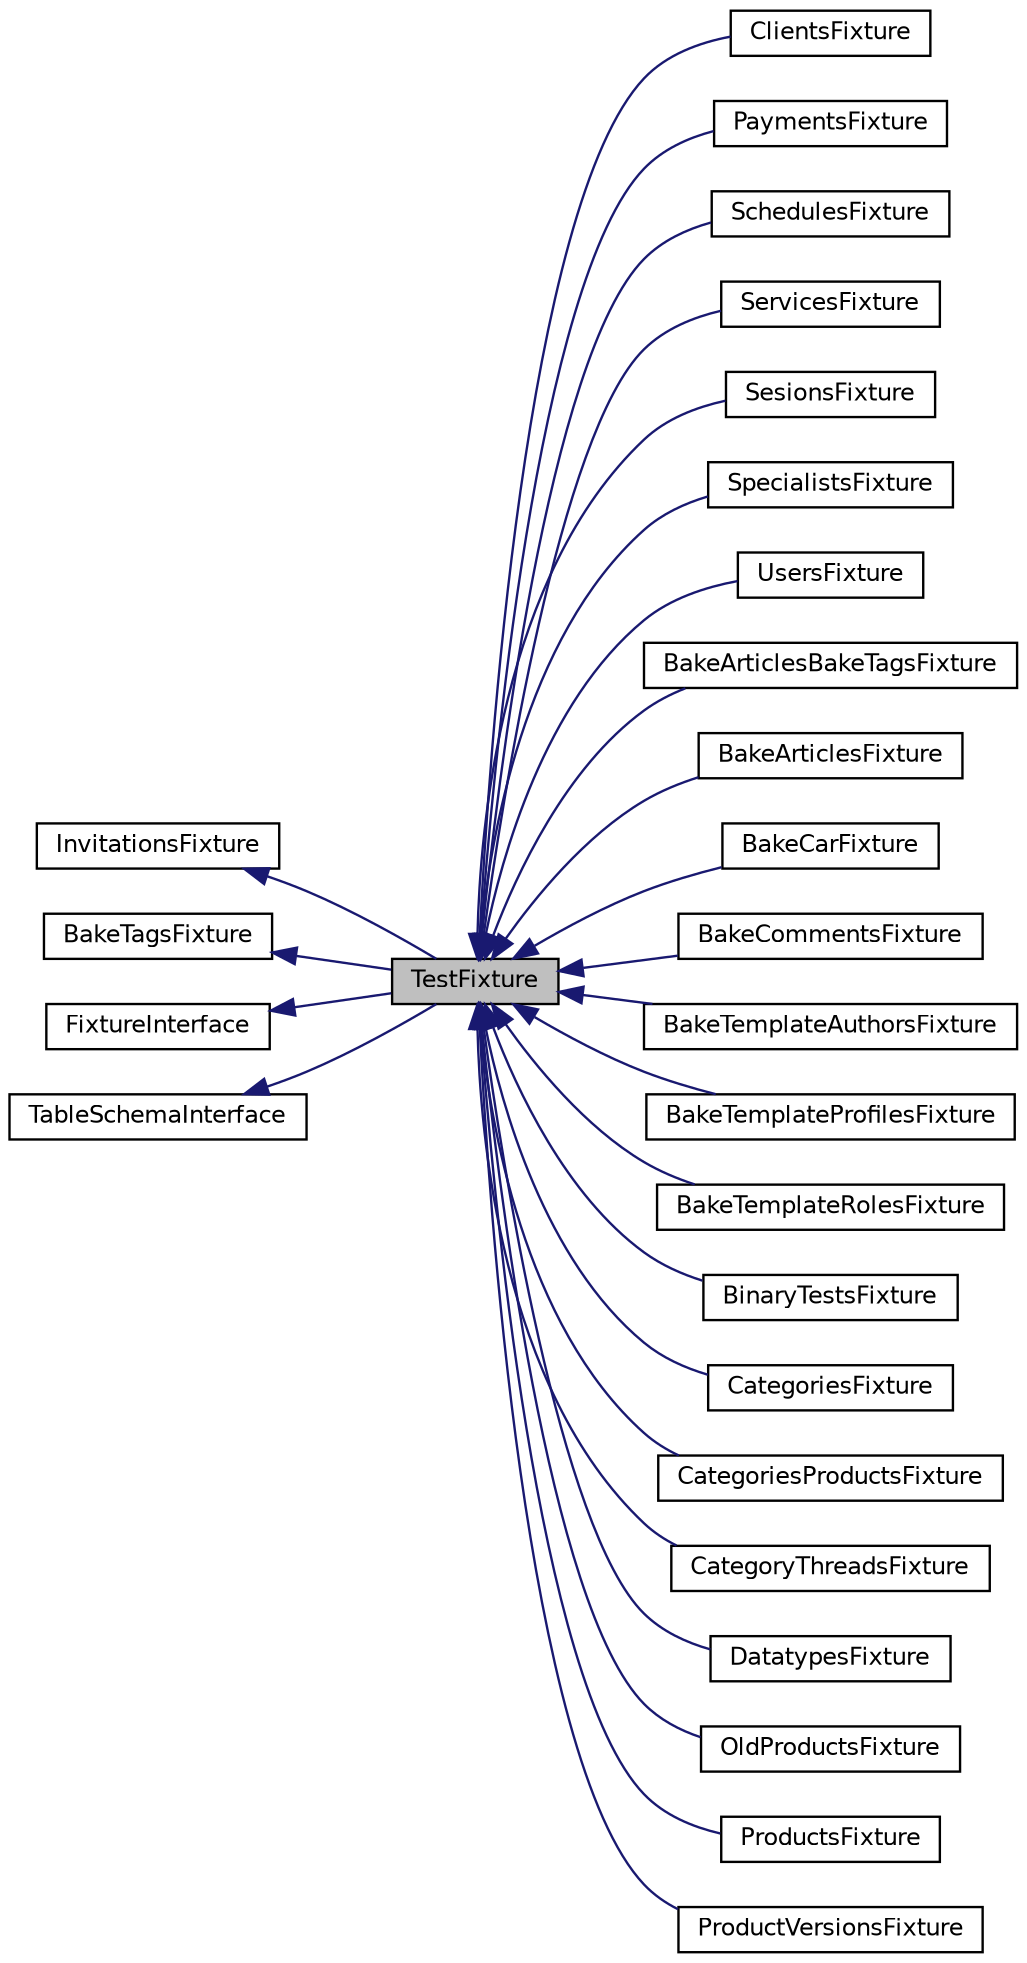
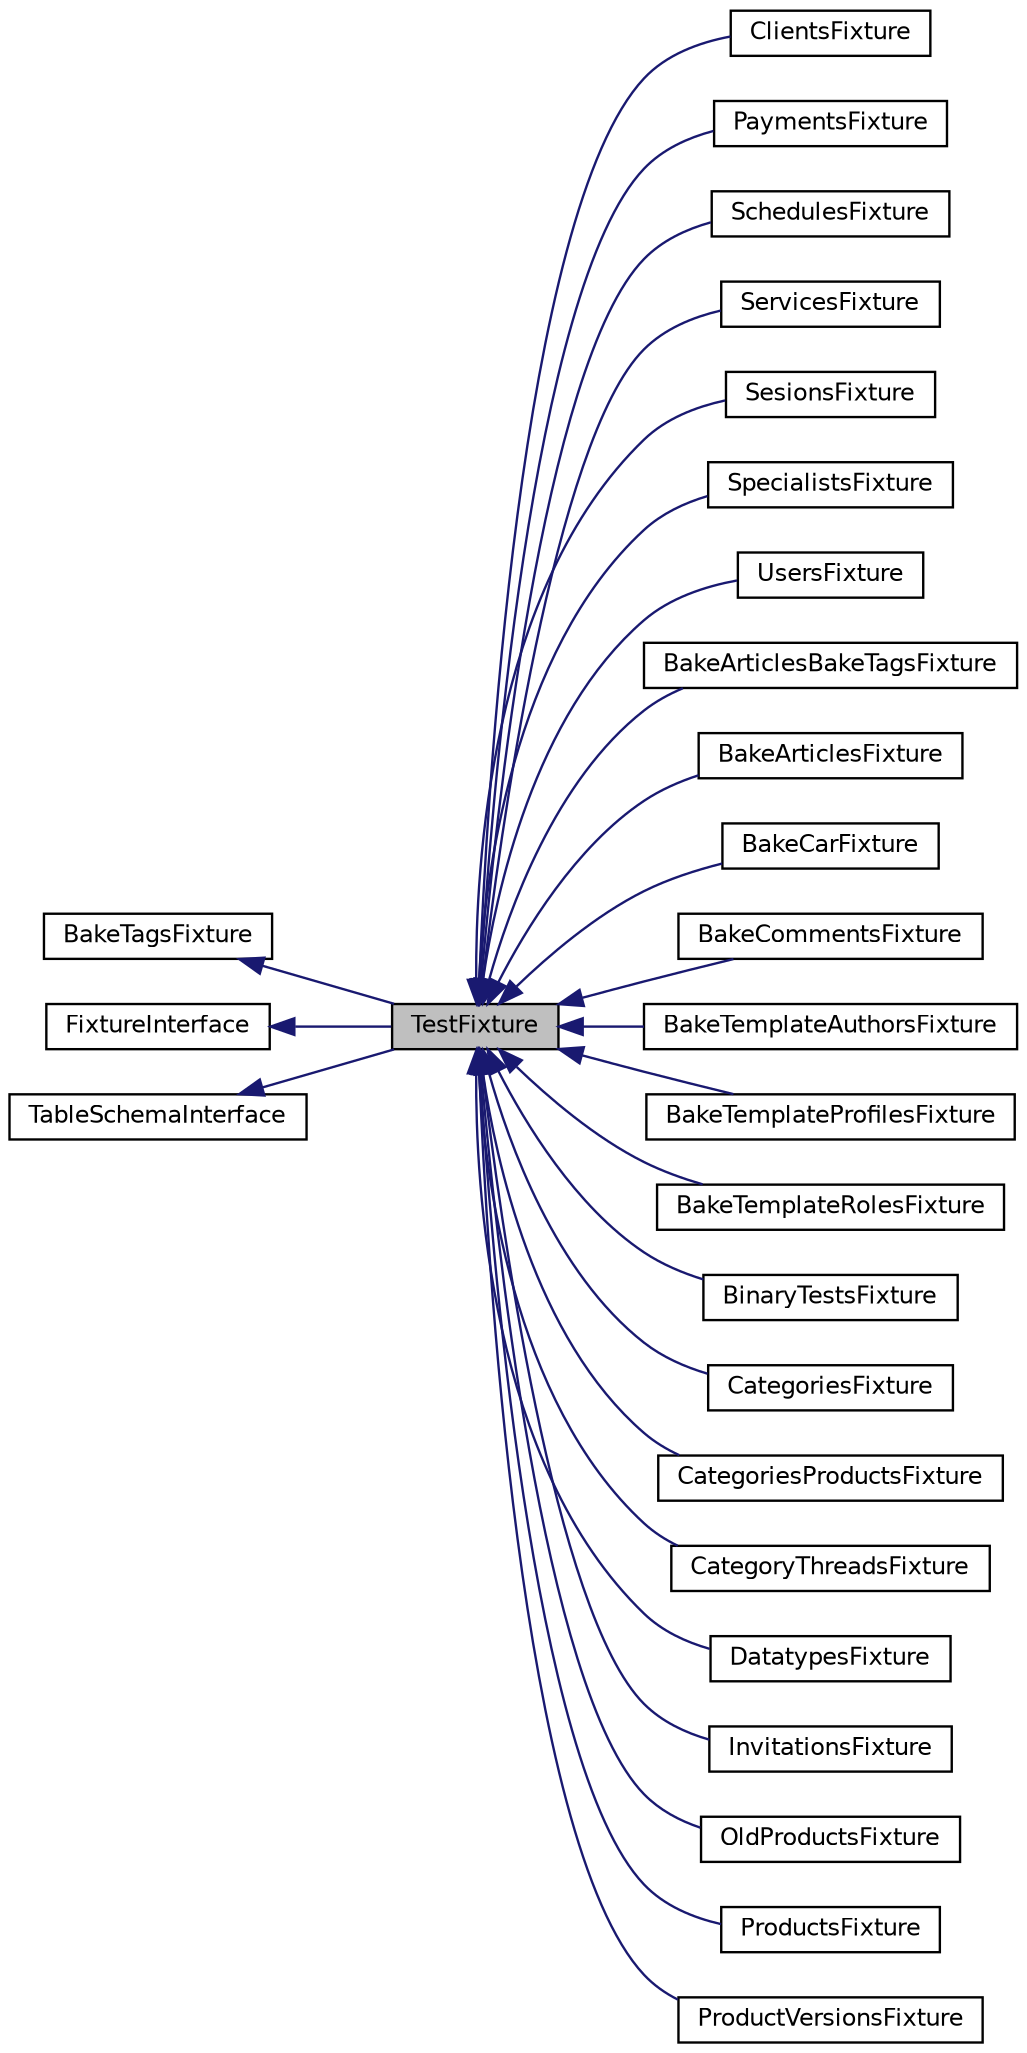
(354, 913) -> (569, 1541)
